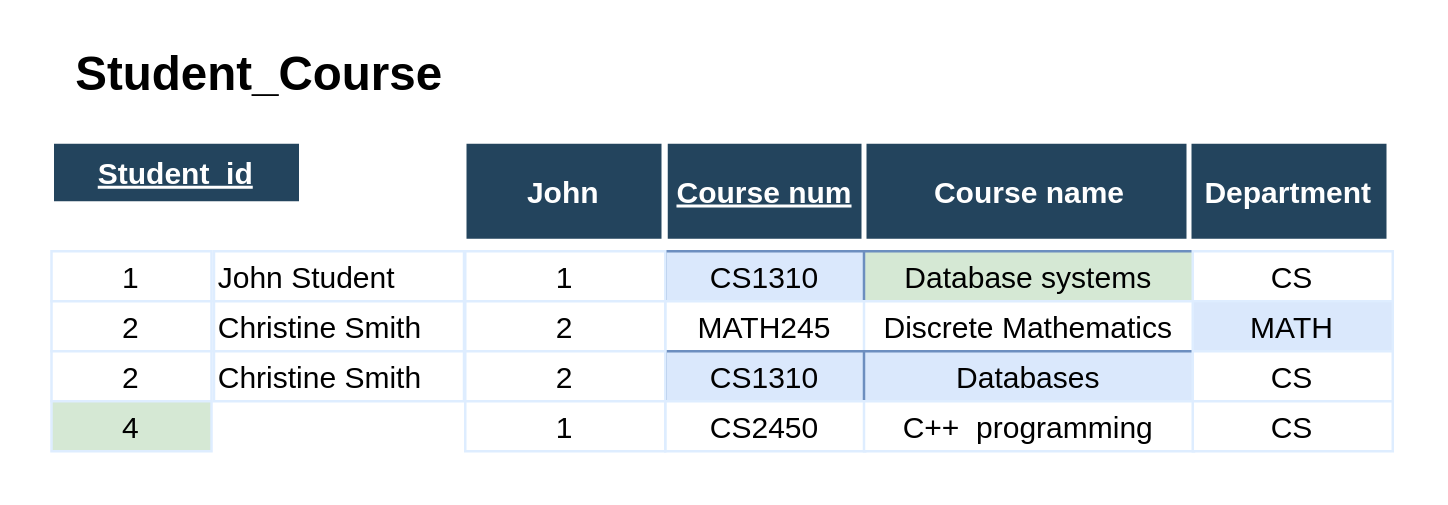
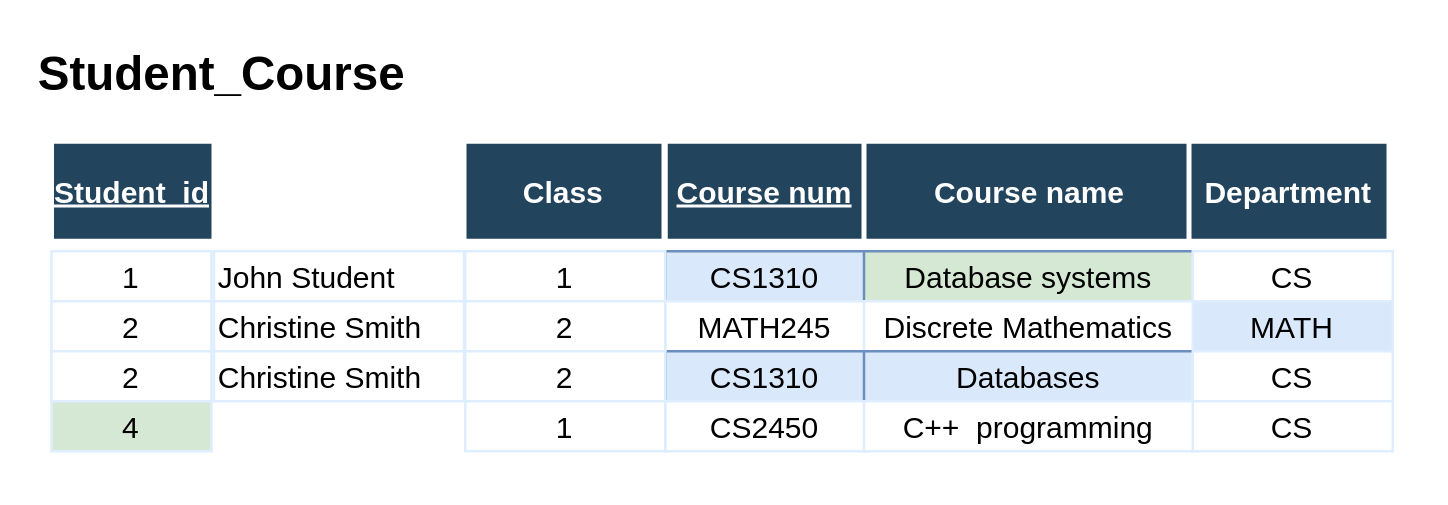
(276, 76) -> (239, 76)
(176, 173) -> (133, 191)
(563, 193) -> (563, 193)
